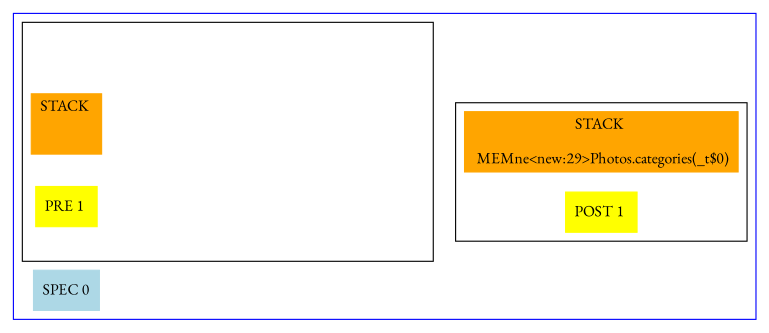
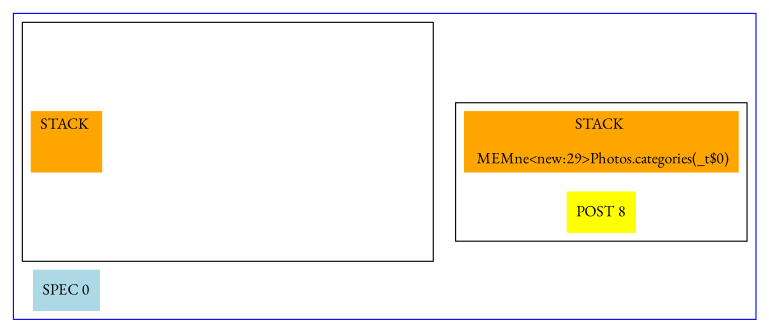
(66, 207) -> none
(601, 212) -> (601, 212)
